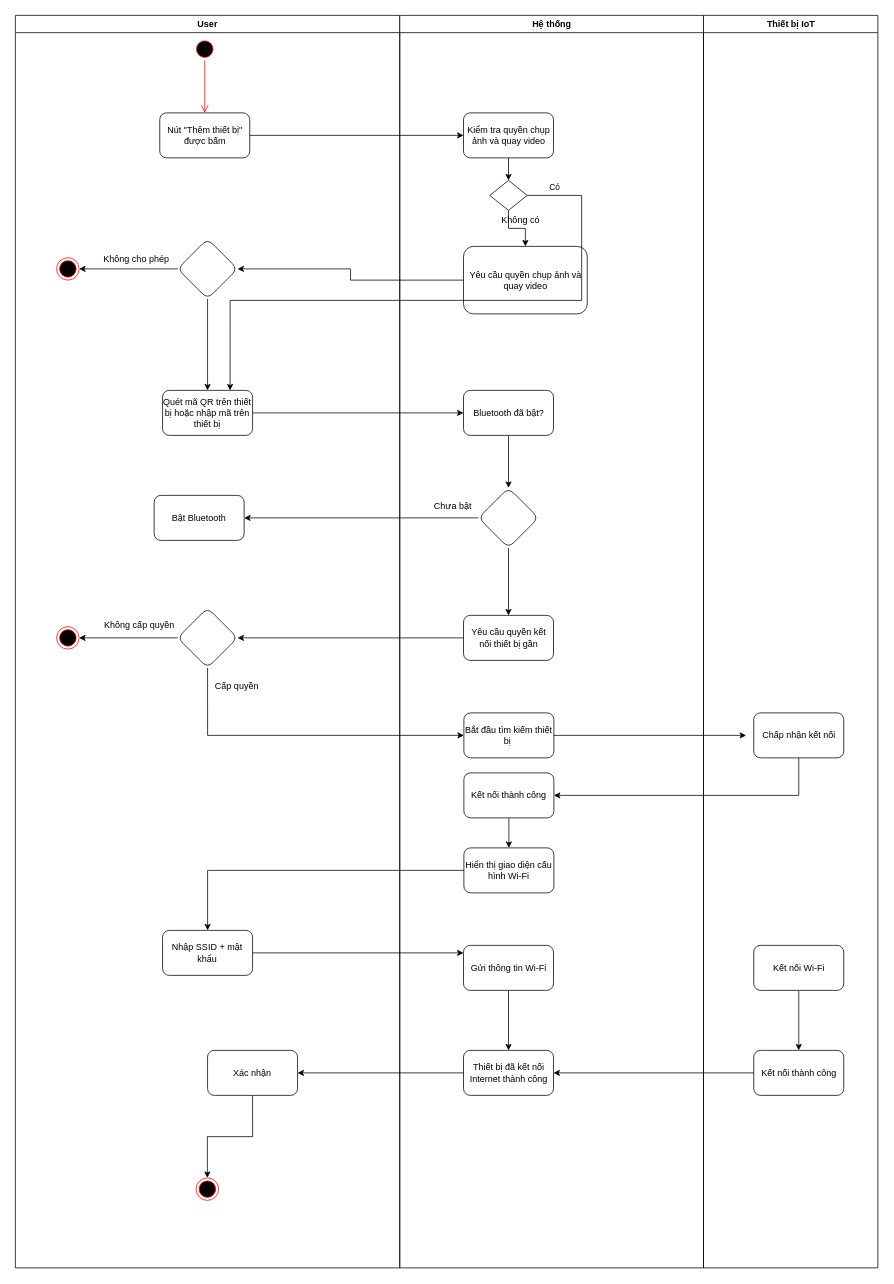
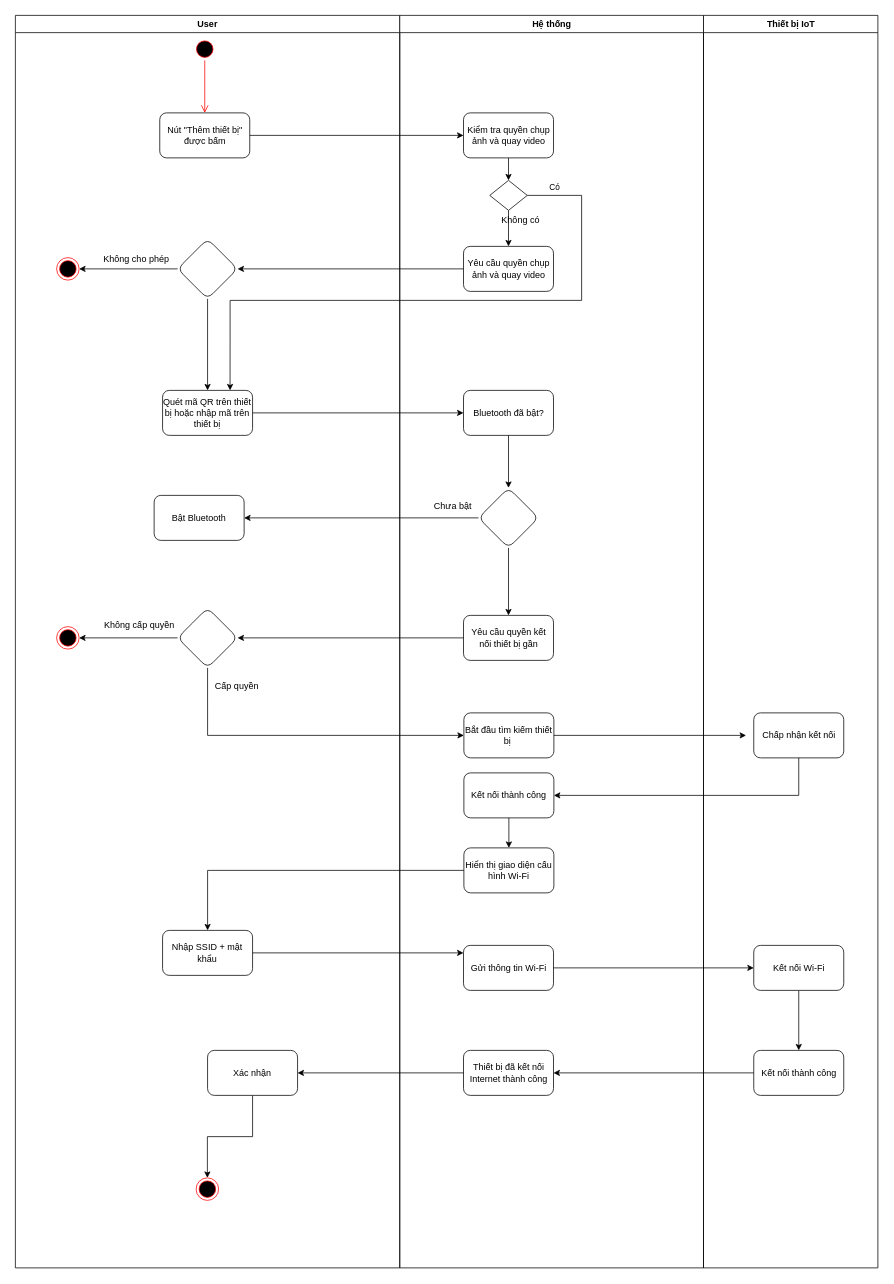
(525, 280) -> (509, 269)
(509, 1017) -> (747, 968)
